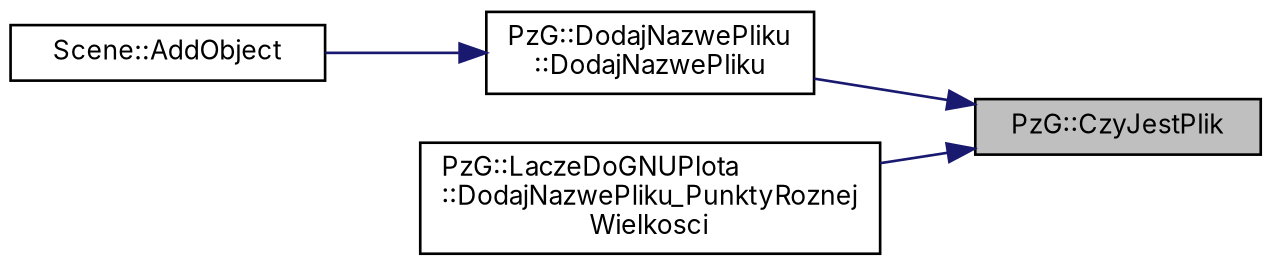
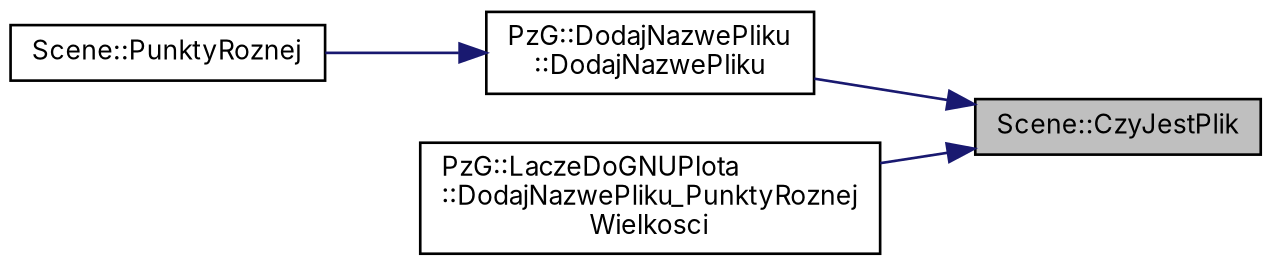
(168, 53) -> (168, 53)
(1118, 127) -> (1118, 127)
